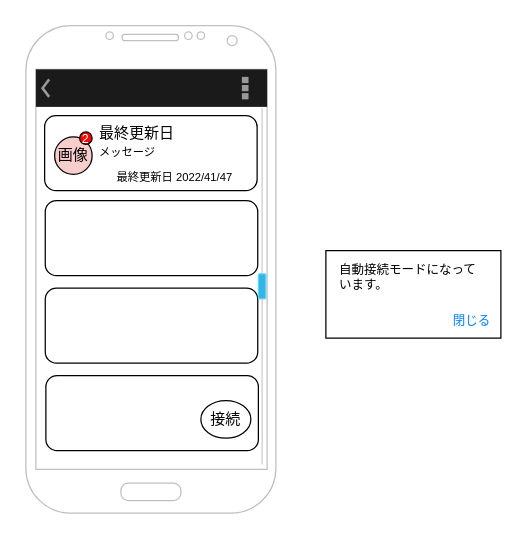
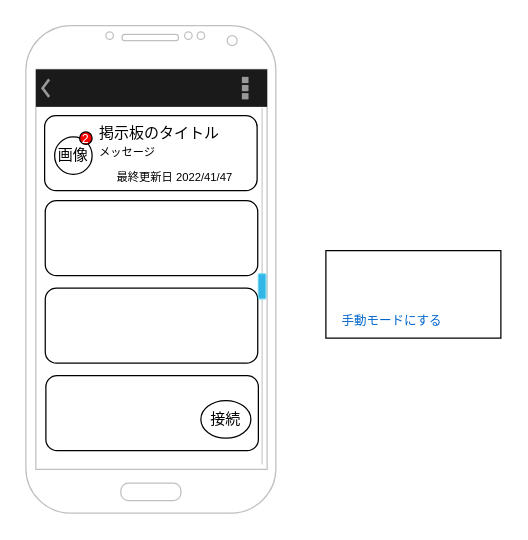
(131, 133) -> (149, 133)
(73, 156) -> (73, 156)
(412, 277) -> none
none -> (392, 321)
(472, 321) -> none
